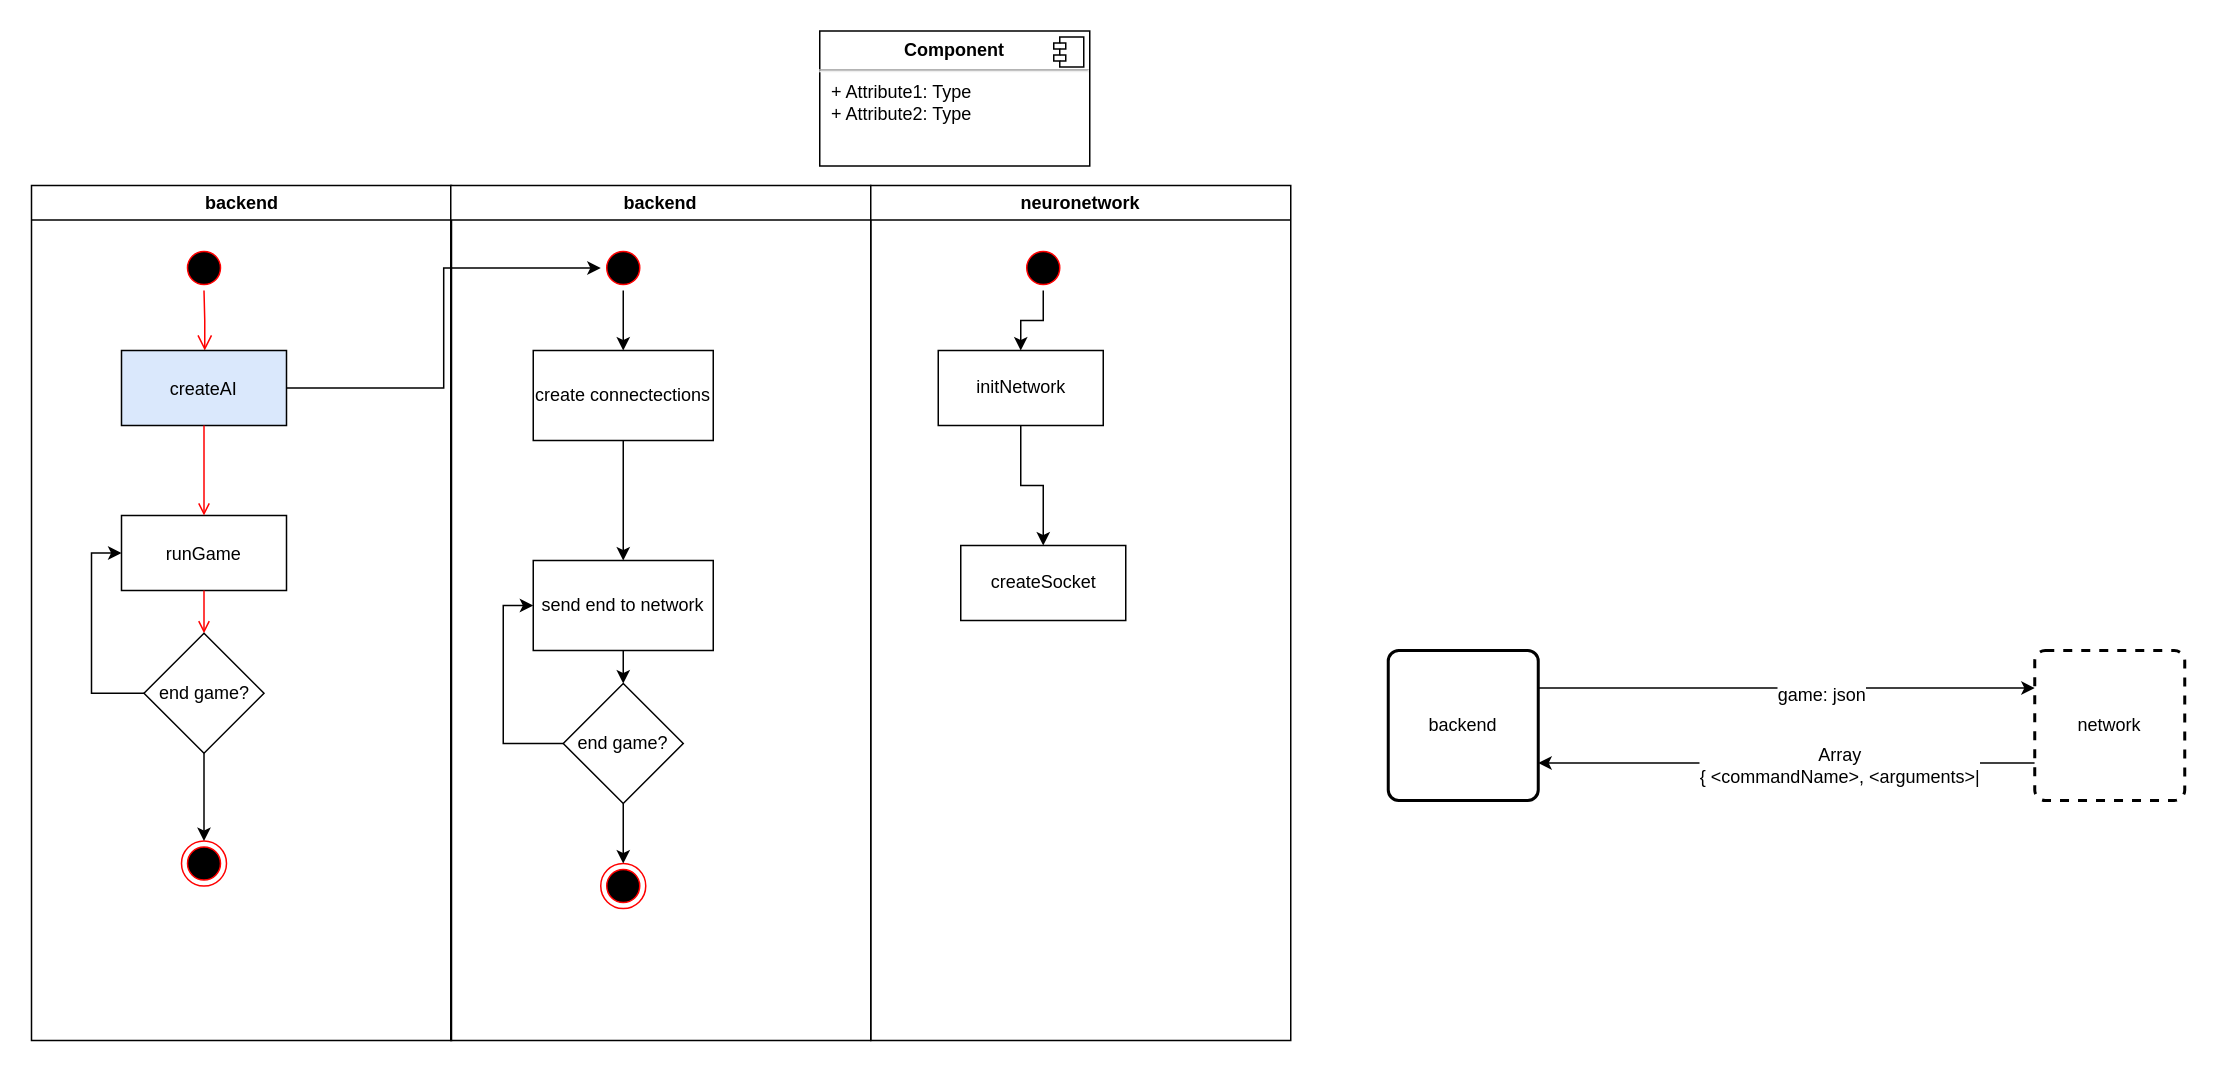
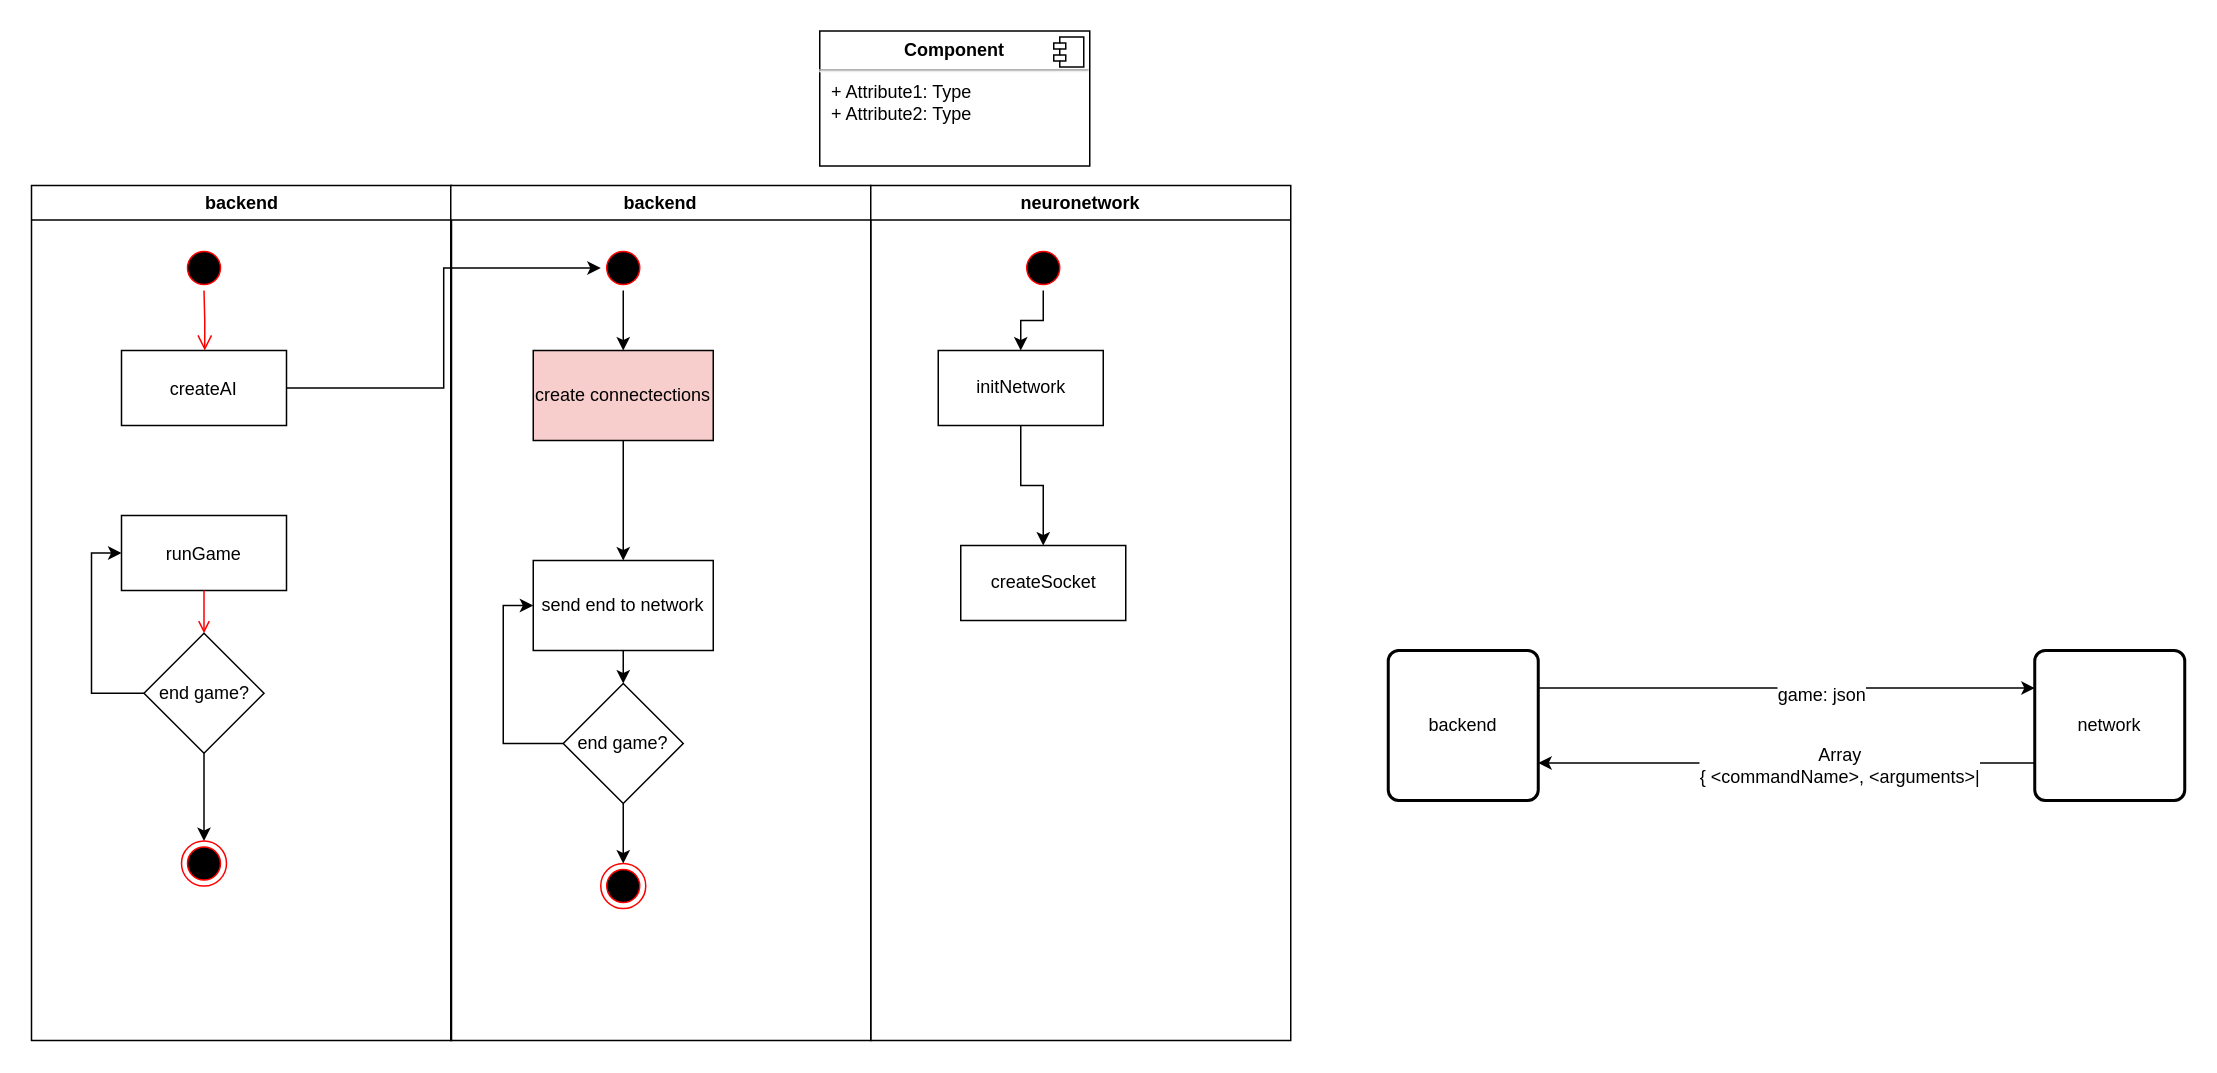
(204, 388) -> (204, 388)
(623, 395) -> (623, 395)
(204, 469) -> none
(2110, 725) -> (2110, 725)
